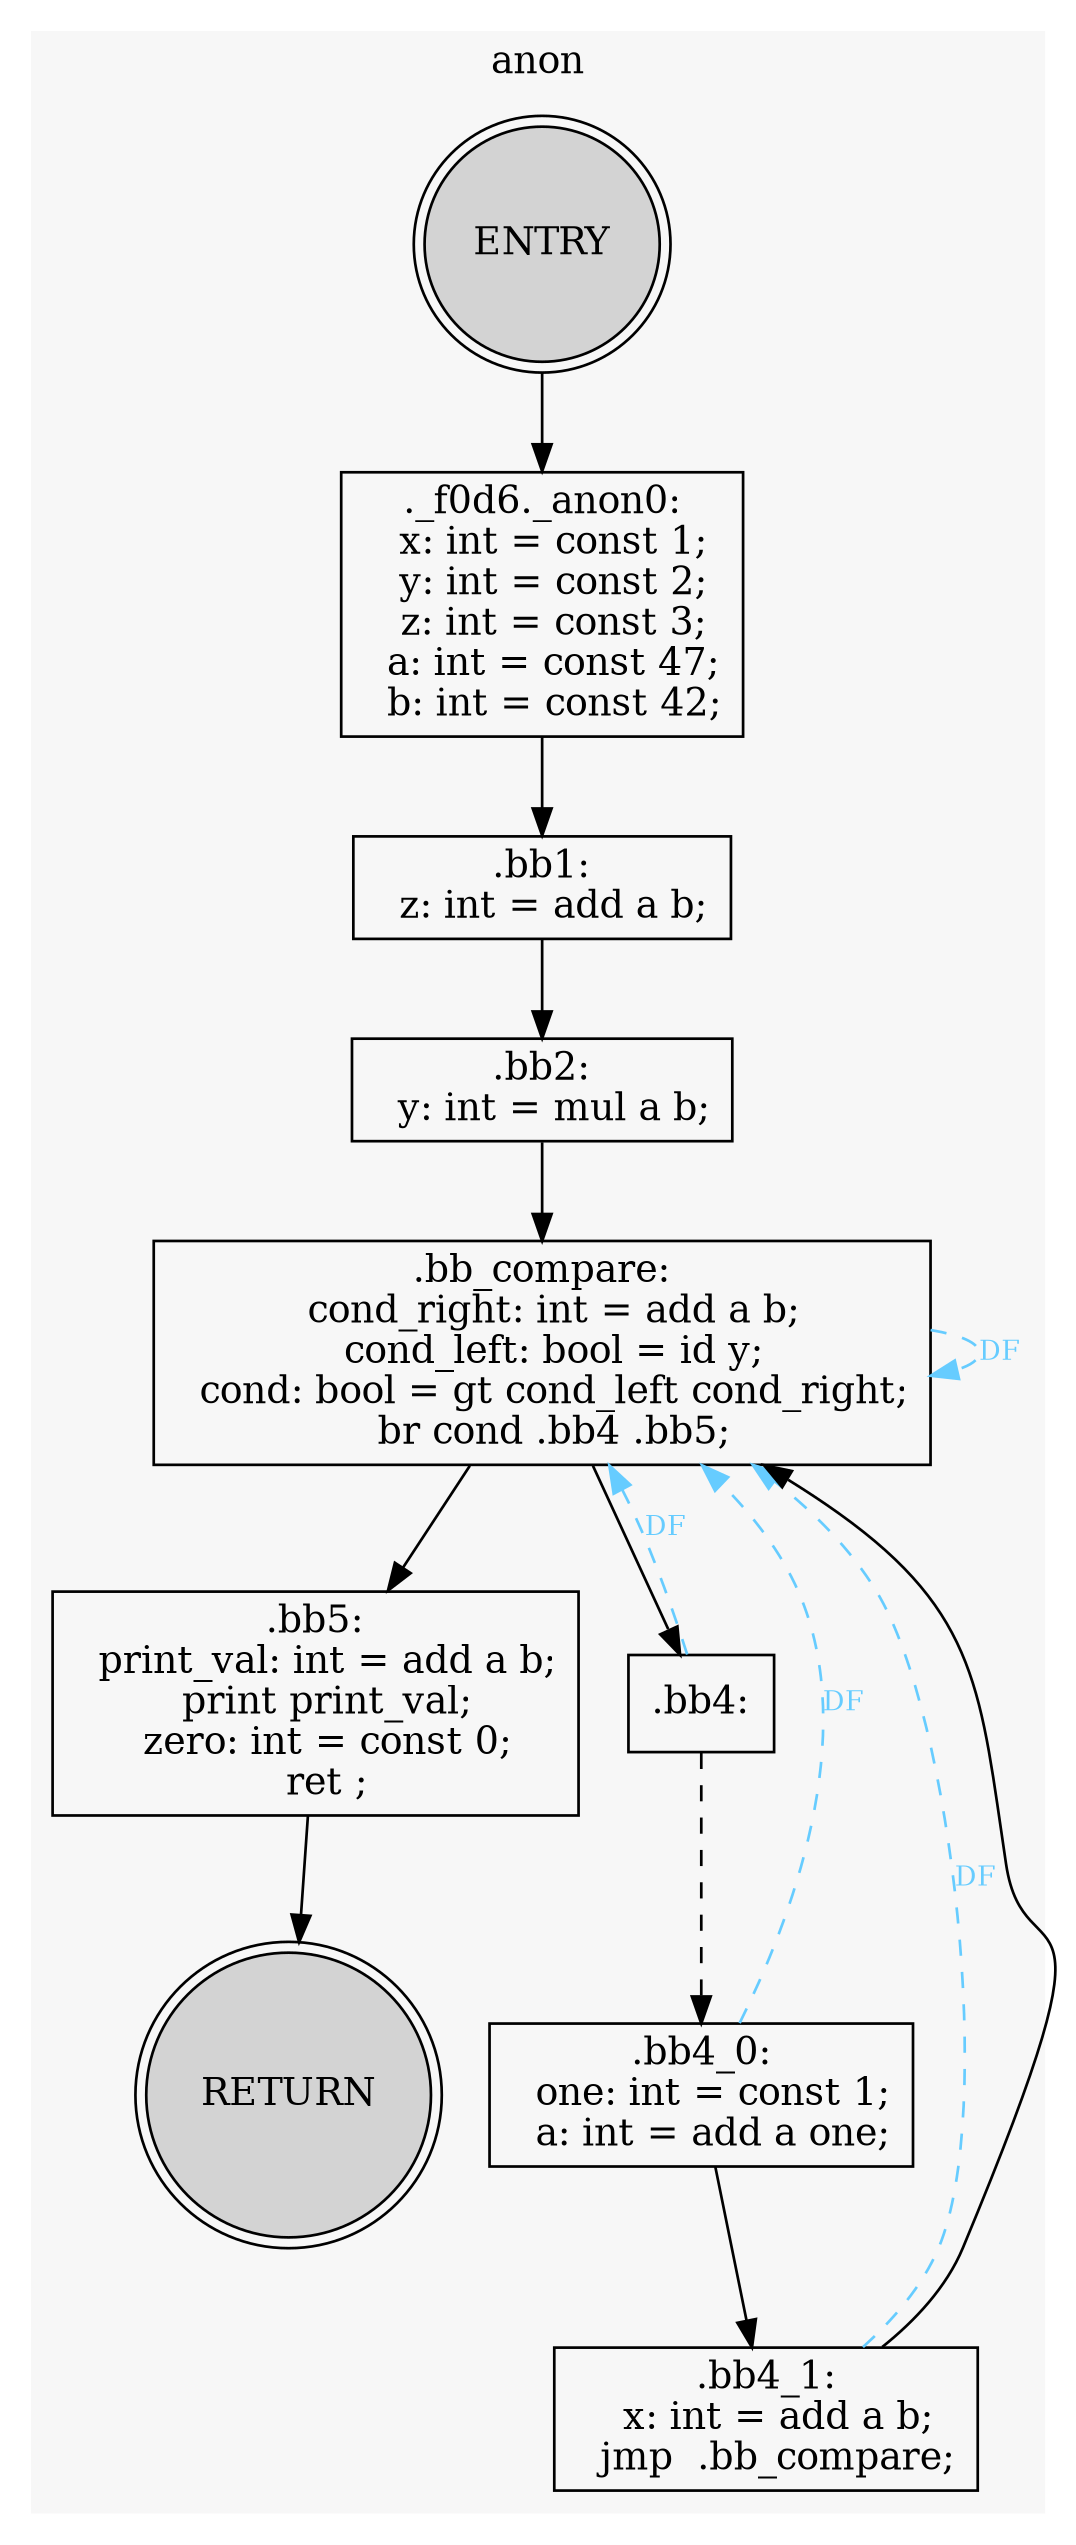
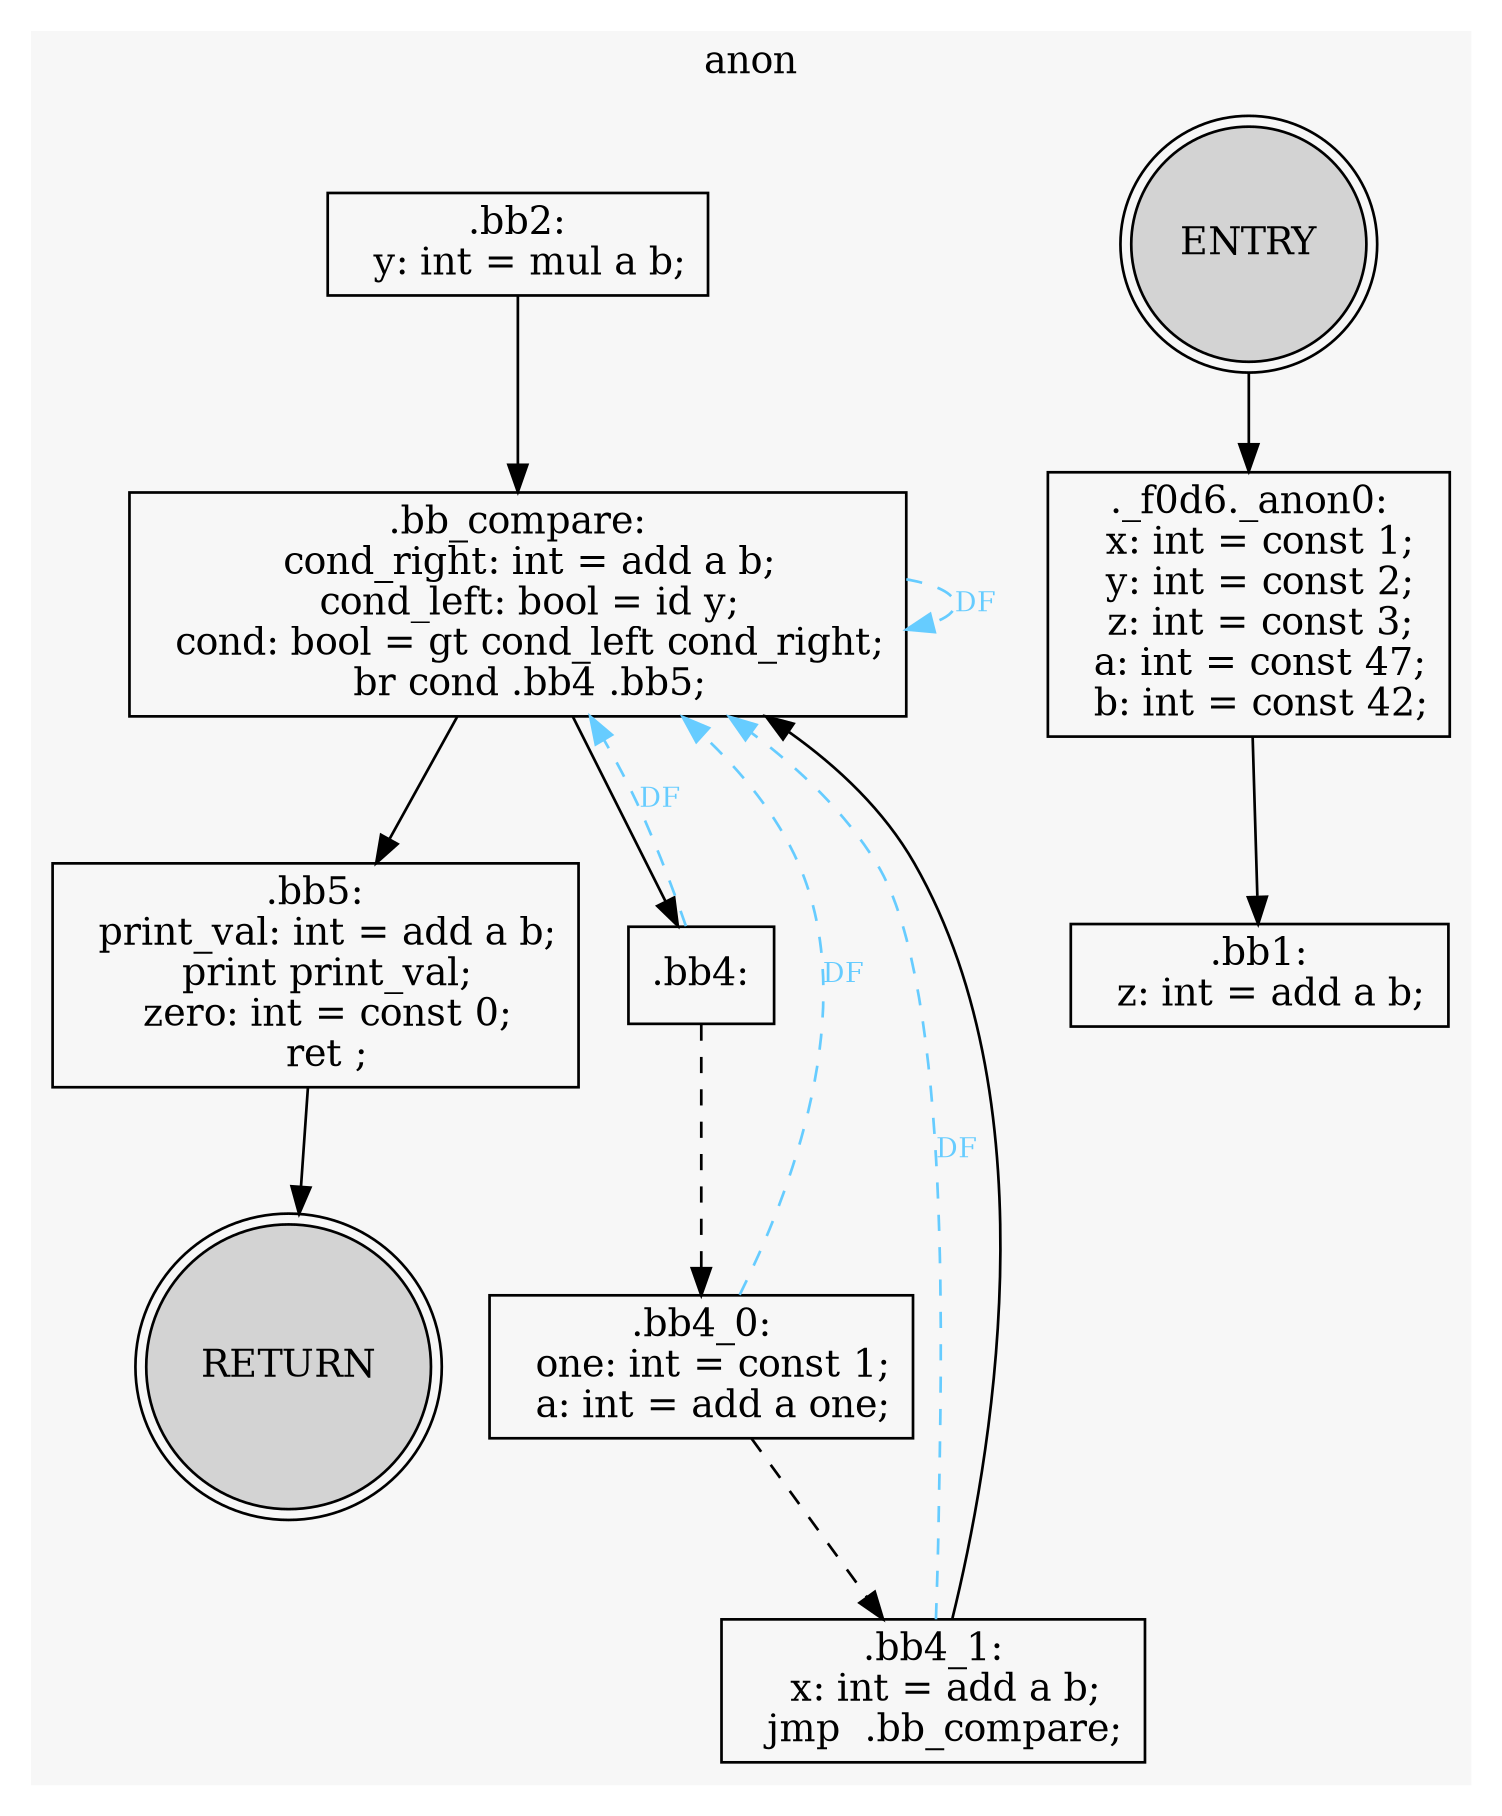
(542, 975) -> none
(731, 2244) -> (809, 1518)
